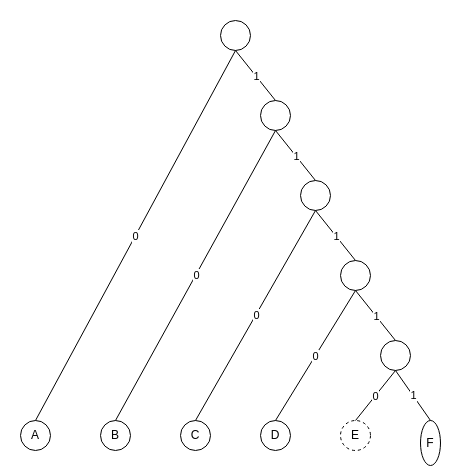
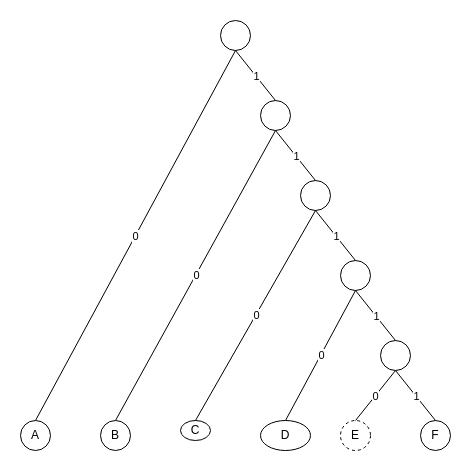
(196, 436) -> (196, 431)
(276, 436) -> (286, 436)
(431, 443) -> (436, 436)
